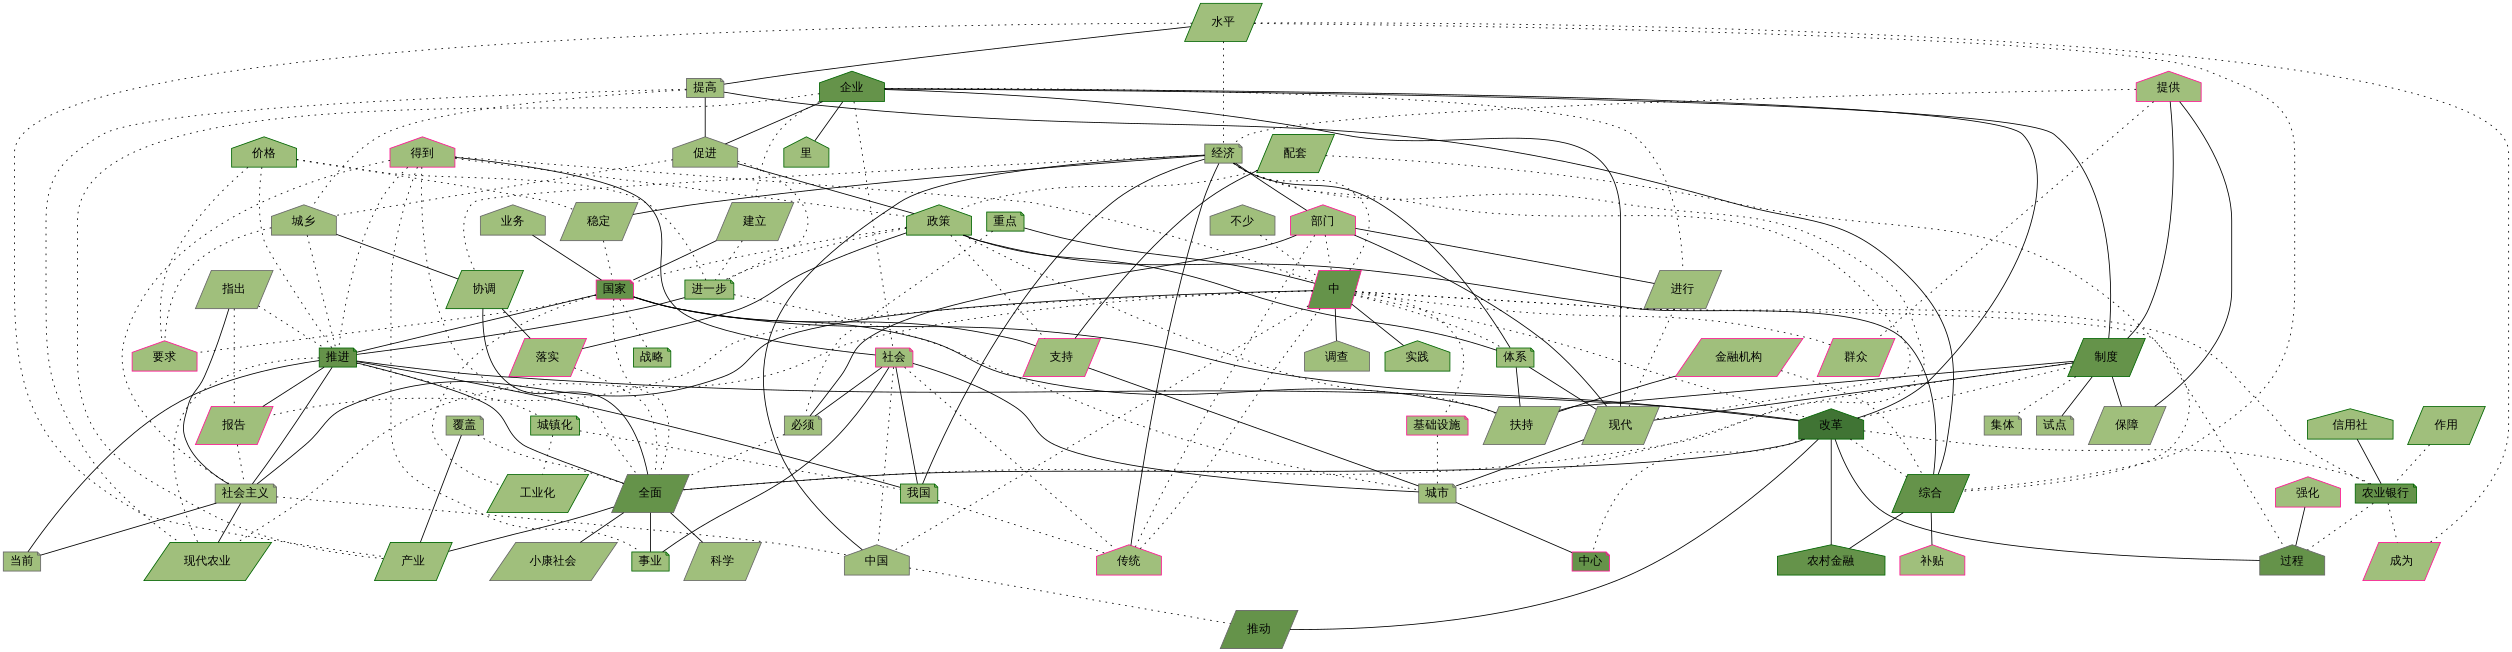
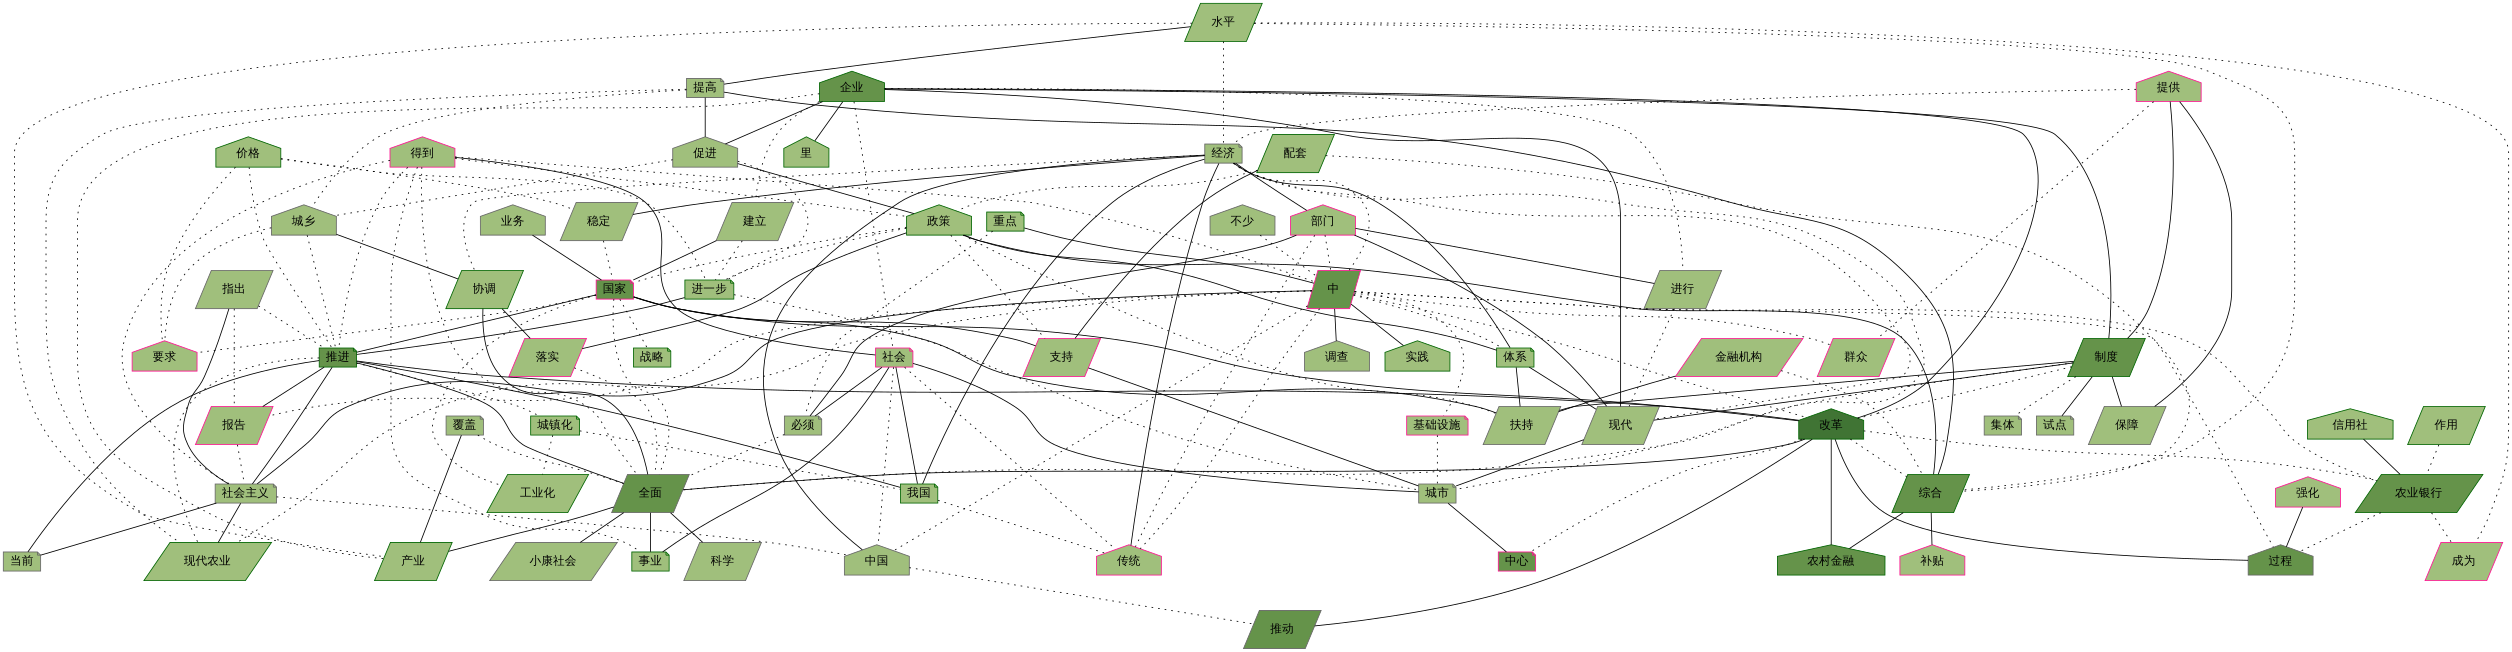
(2386, 494) -> (2419, 494)
